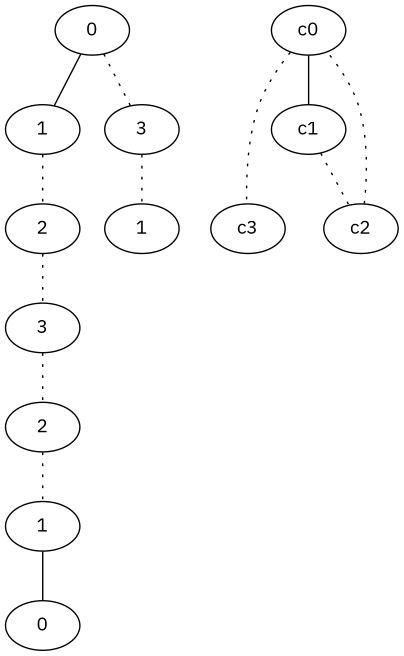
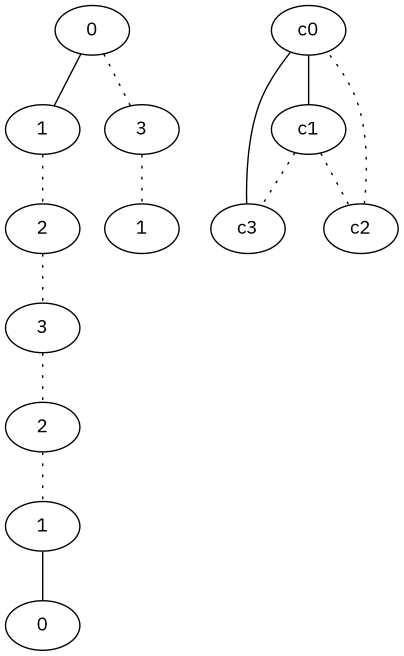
(254, 123) -> (254, 123)
none -> (278, 179)
